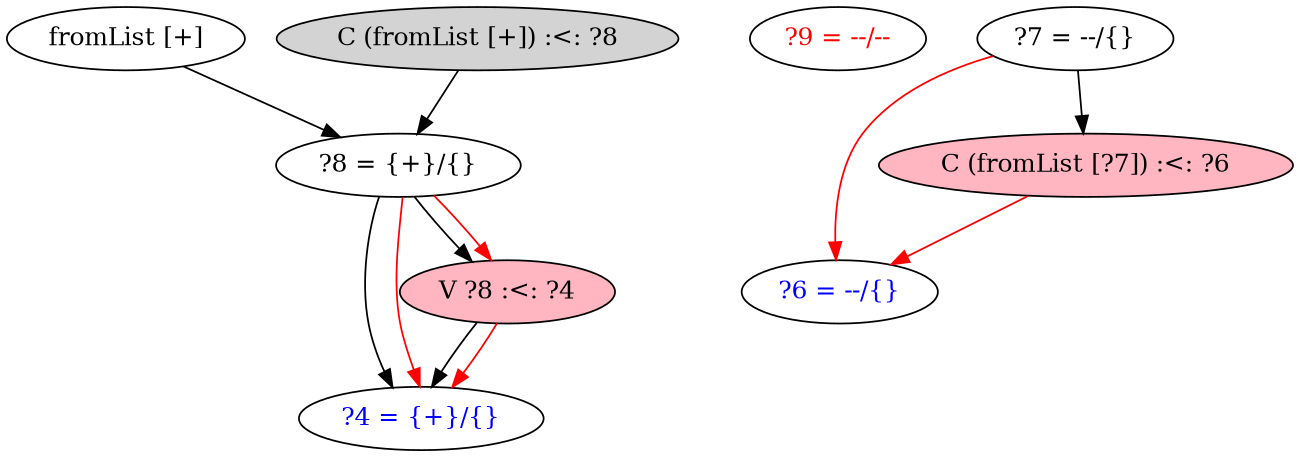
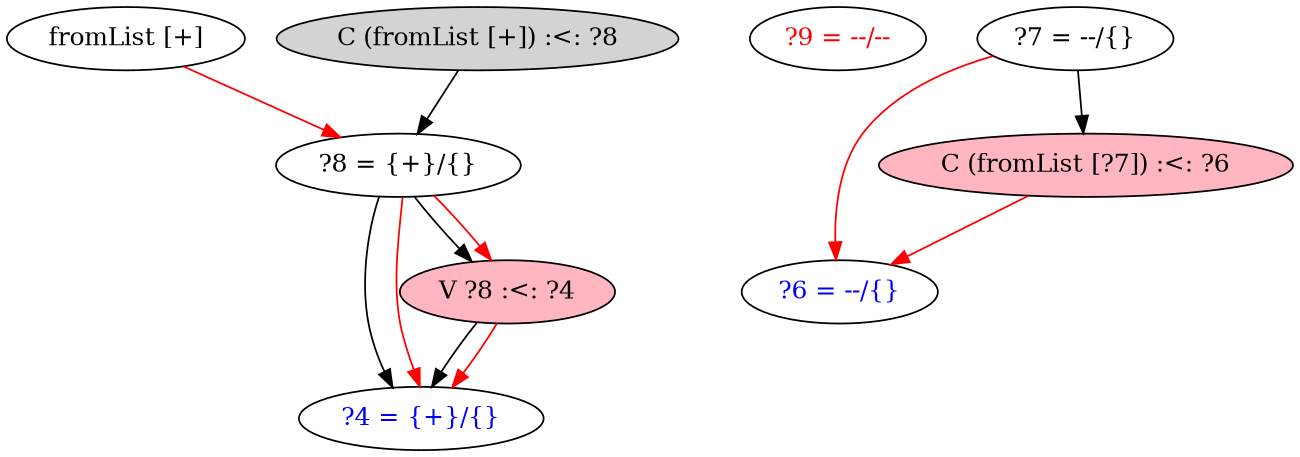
(254, 98) -> (254, 98)
